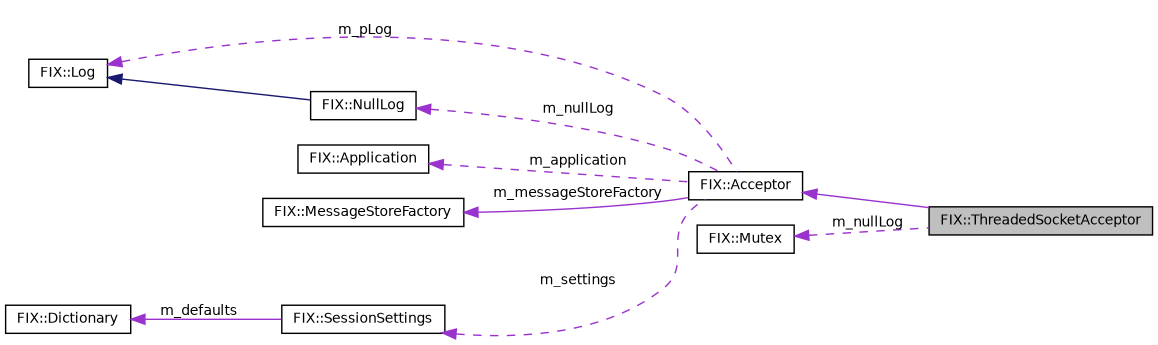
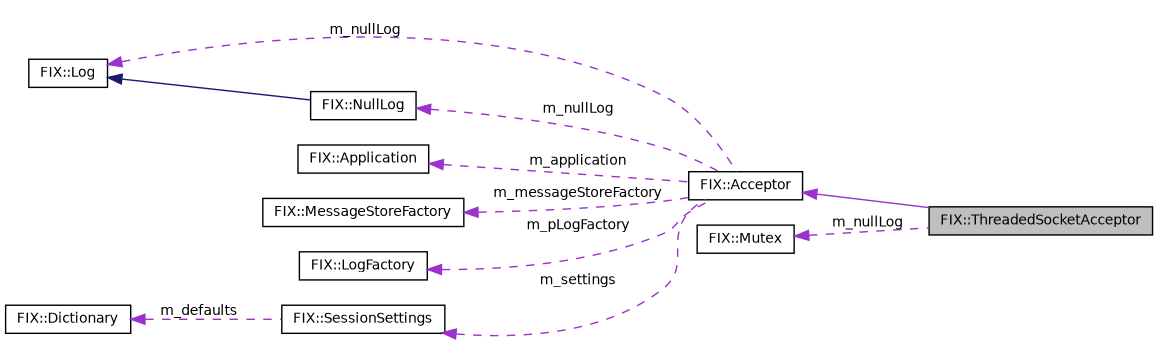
(363, 30) -> (363, 30)
(584, 208) -> (584, 208)
none -> (363, 266)
(213, 319) -> (213, 319)
